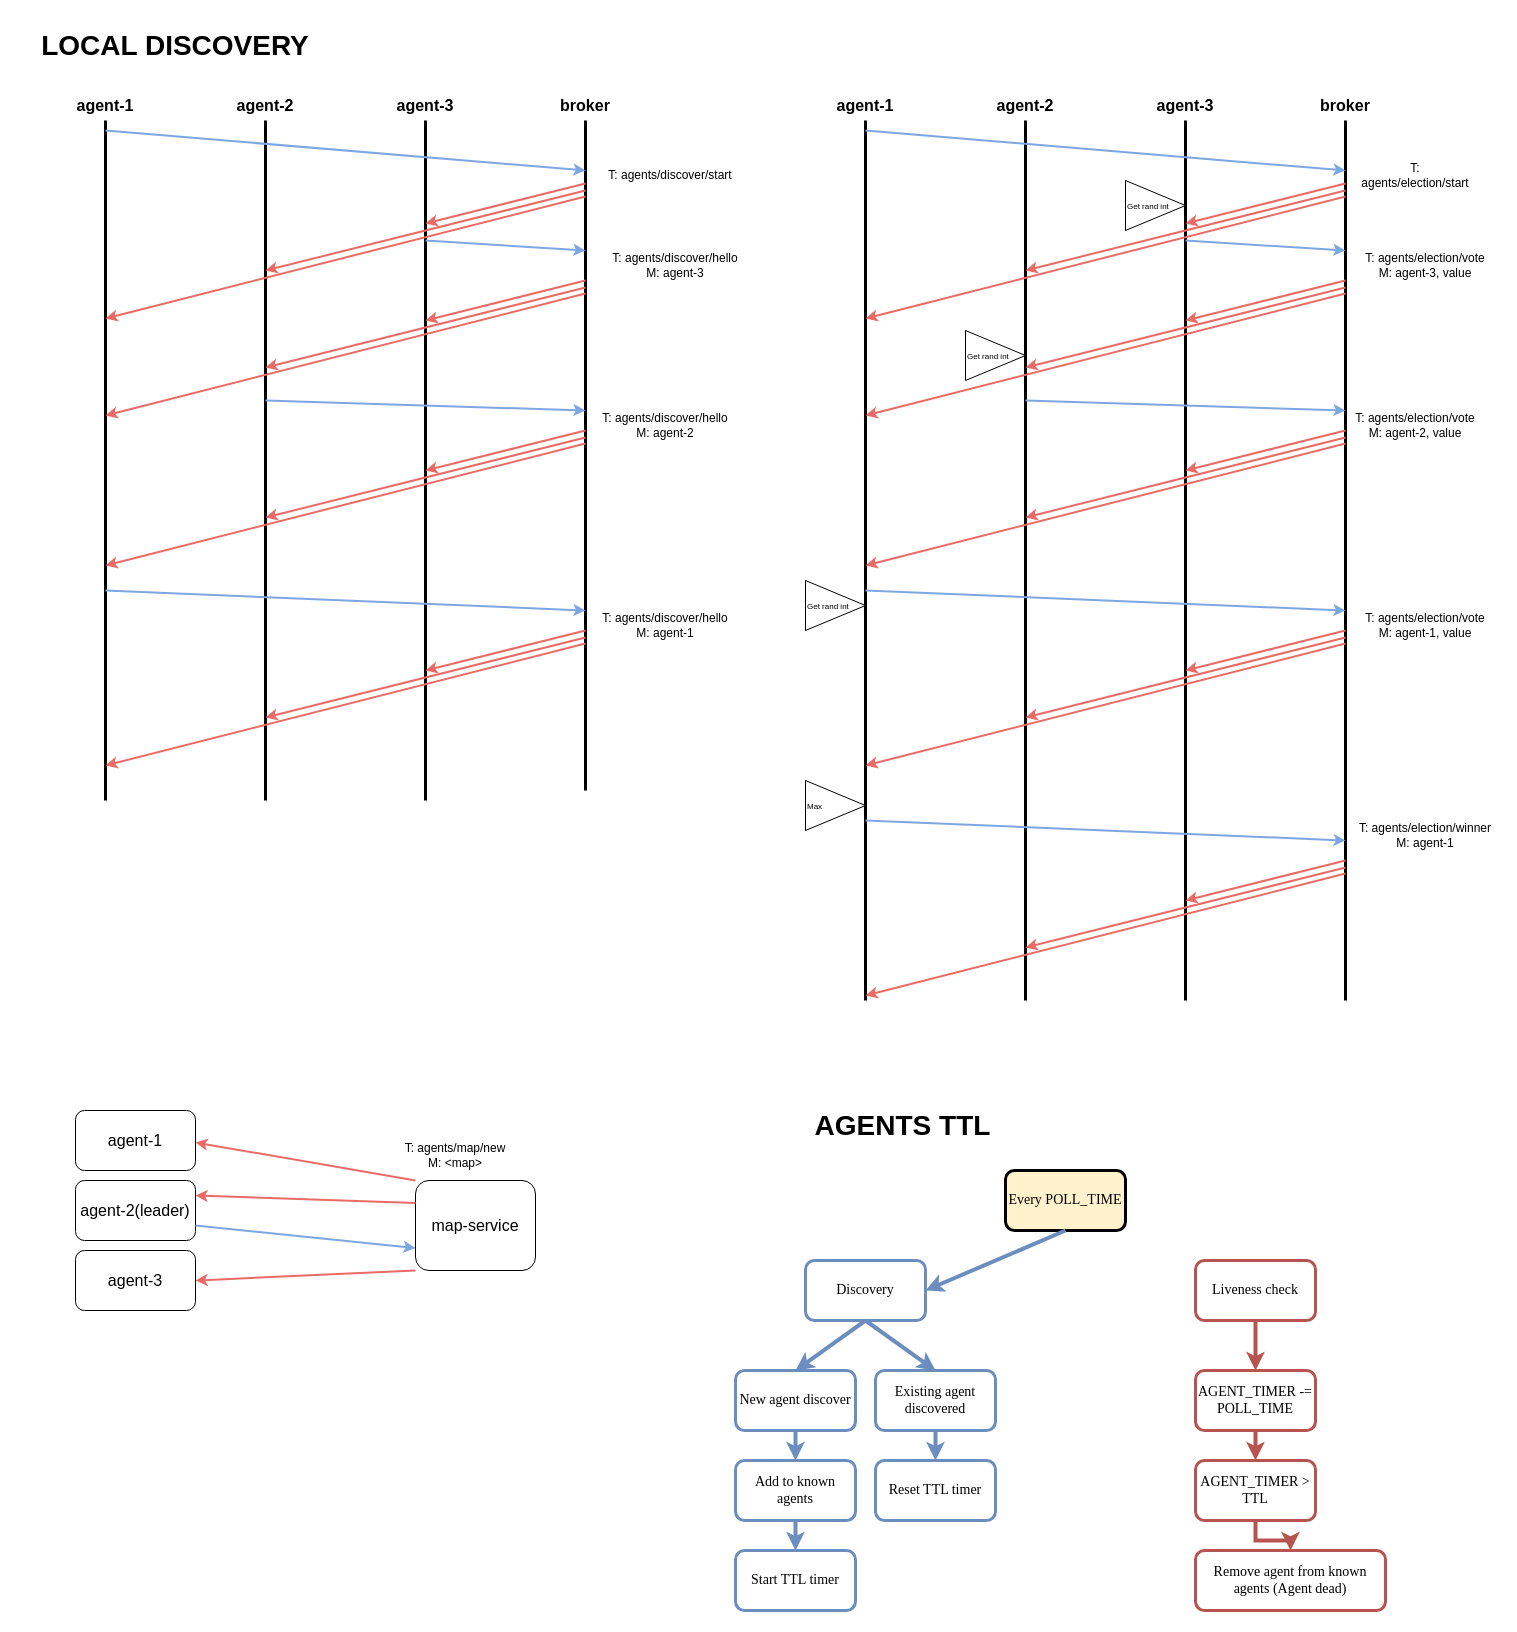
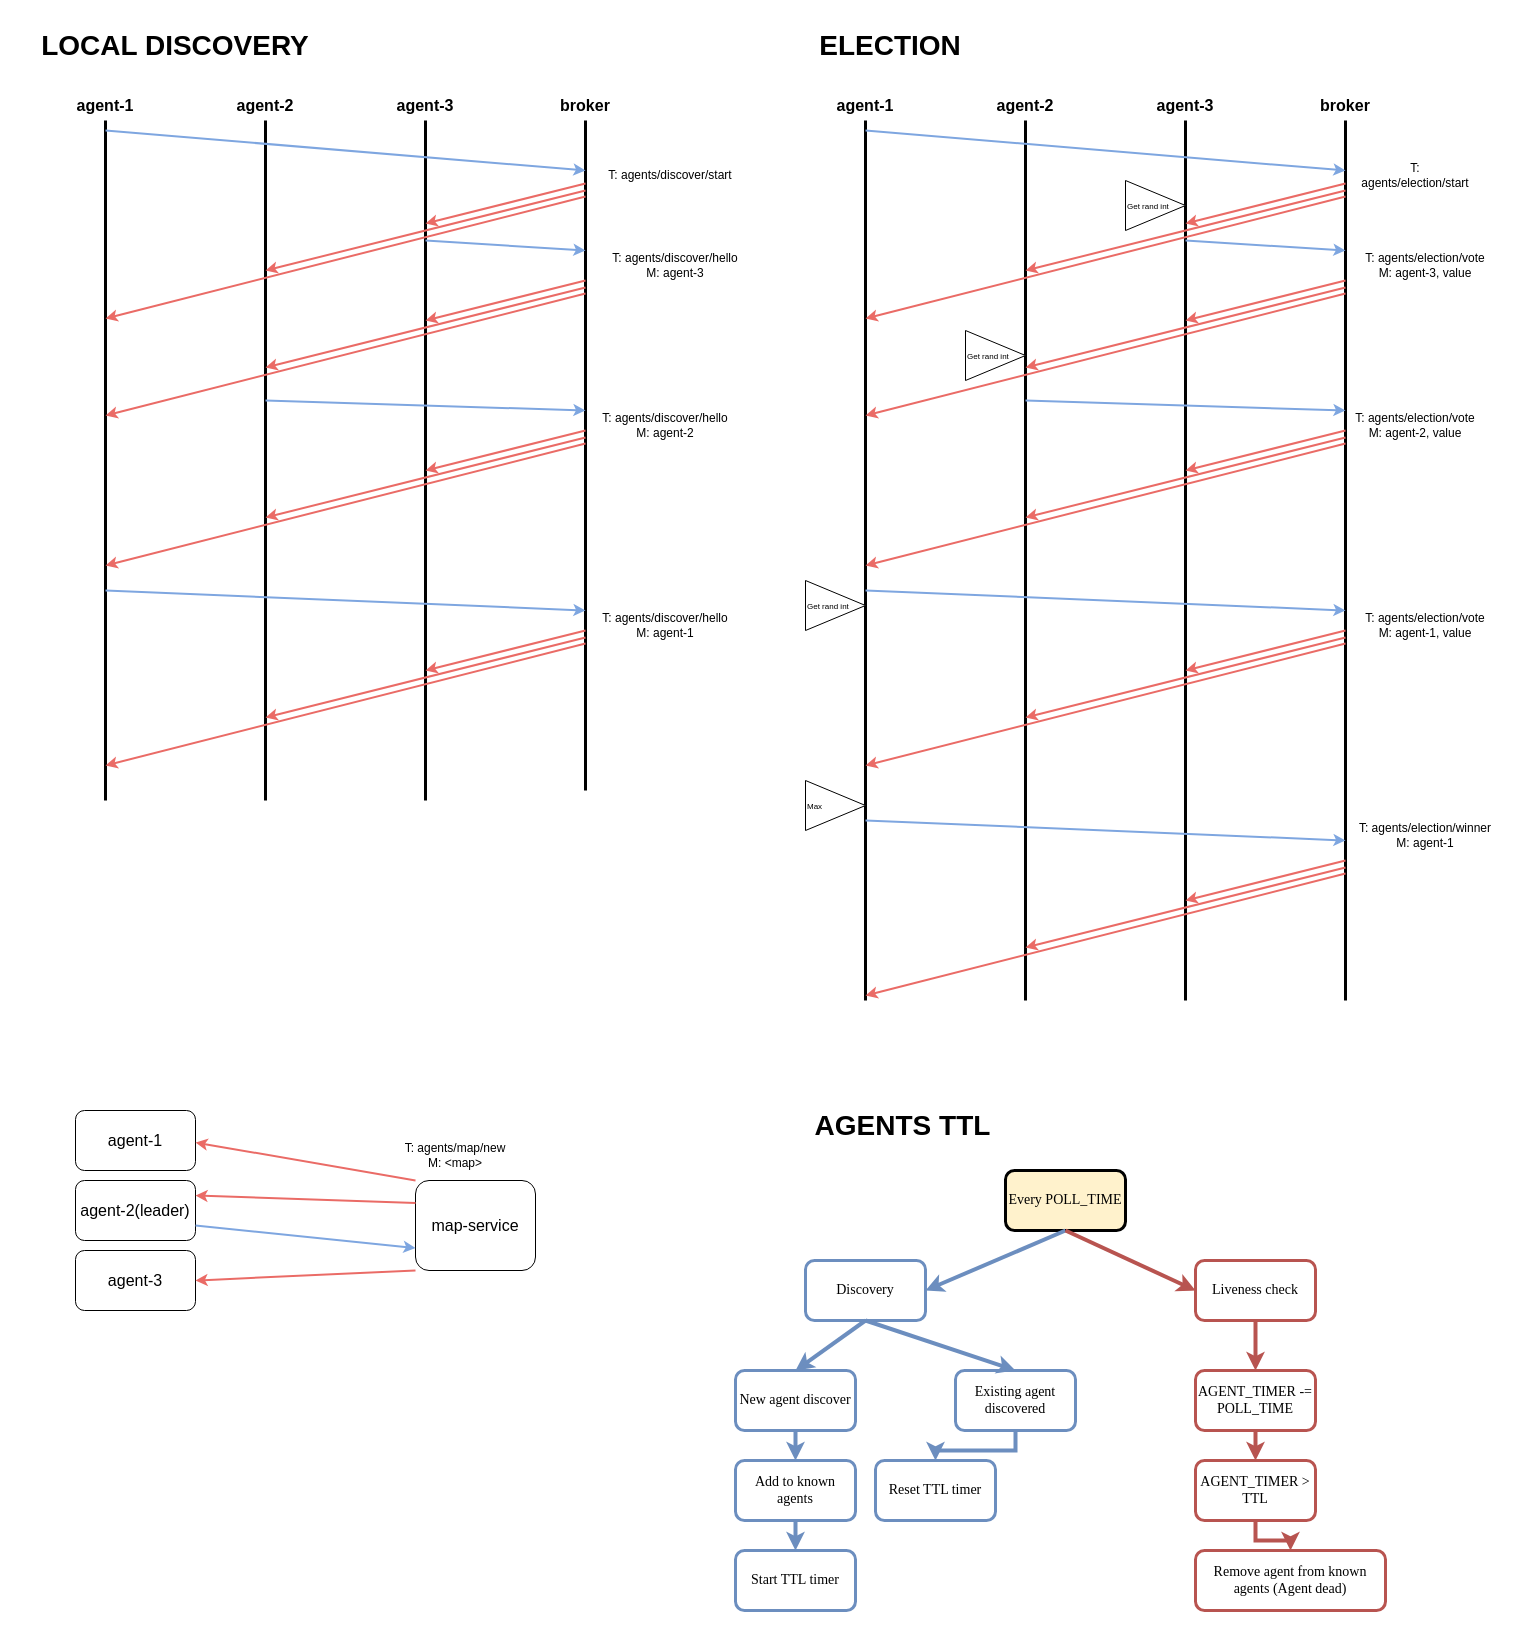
none -> (891, 46)
none -> (1125, 1258)
(936, 1401) -> (1016, 1401)
